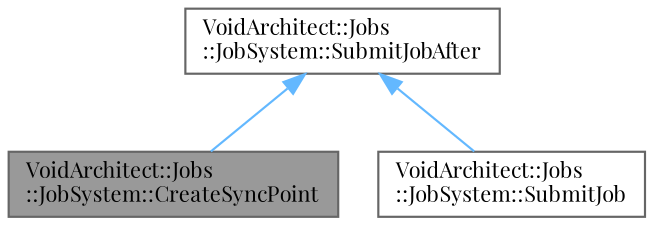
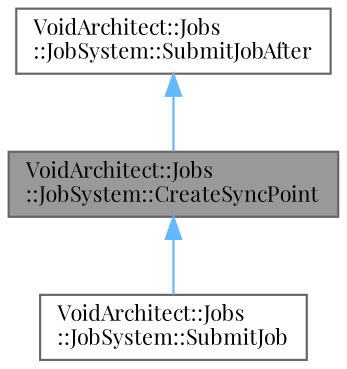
(436, 120) -> (173, 267)
